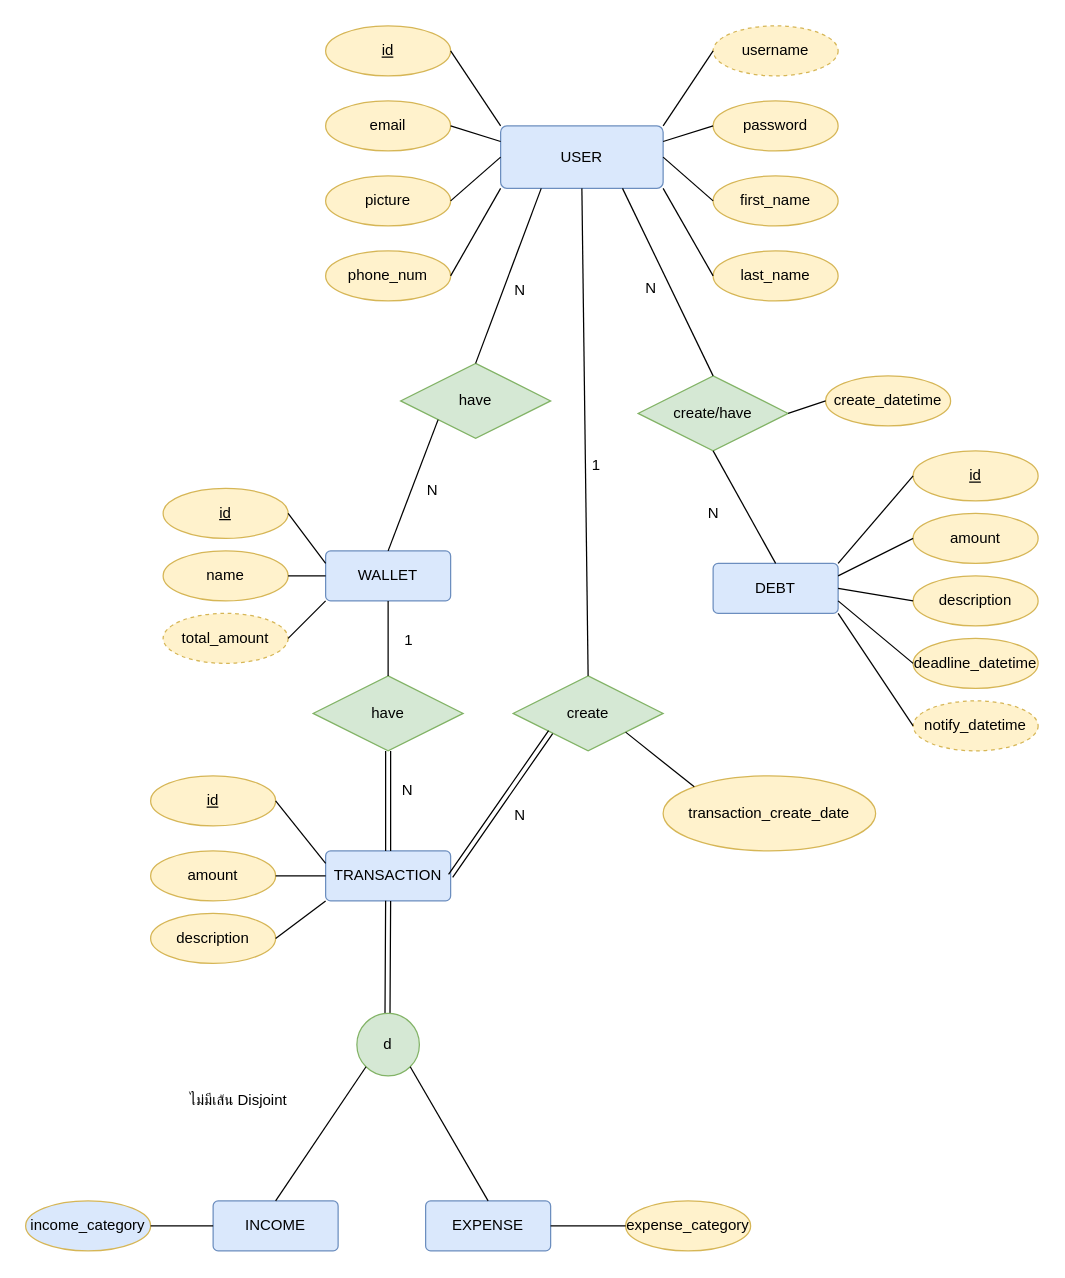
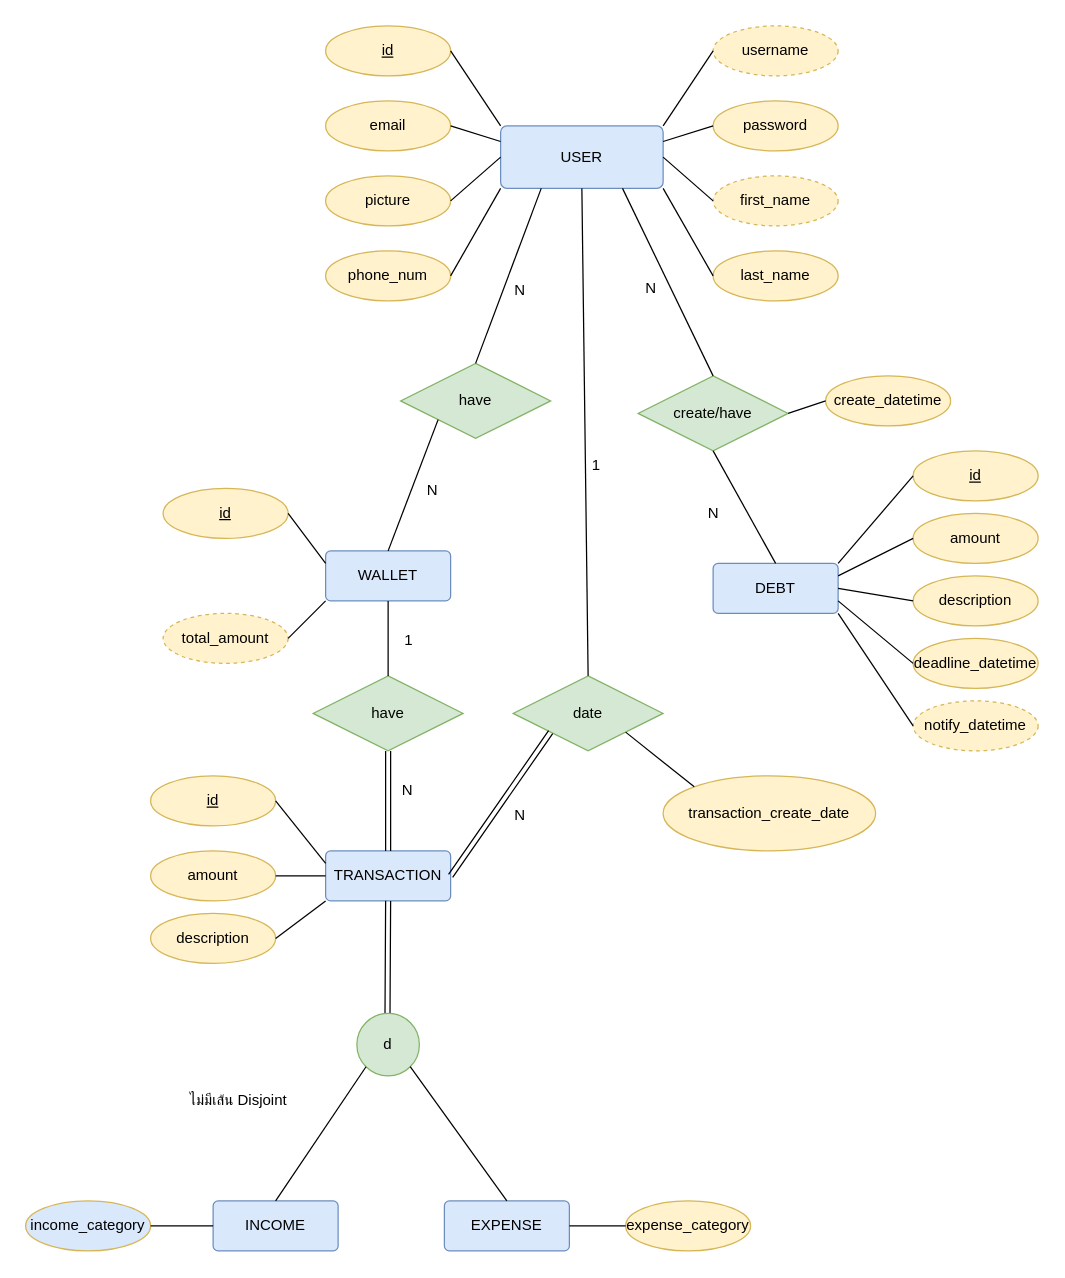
(776, 201) -> (776, 201)
(226, 576) -> none
(307, 576) -> none
(588, 713) -> (588, 713)
(488, 1226) -> (507, 1226)
